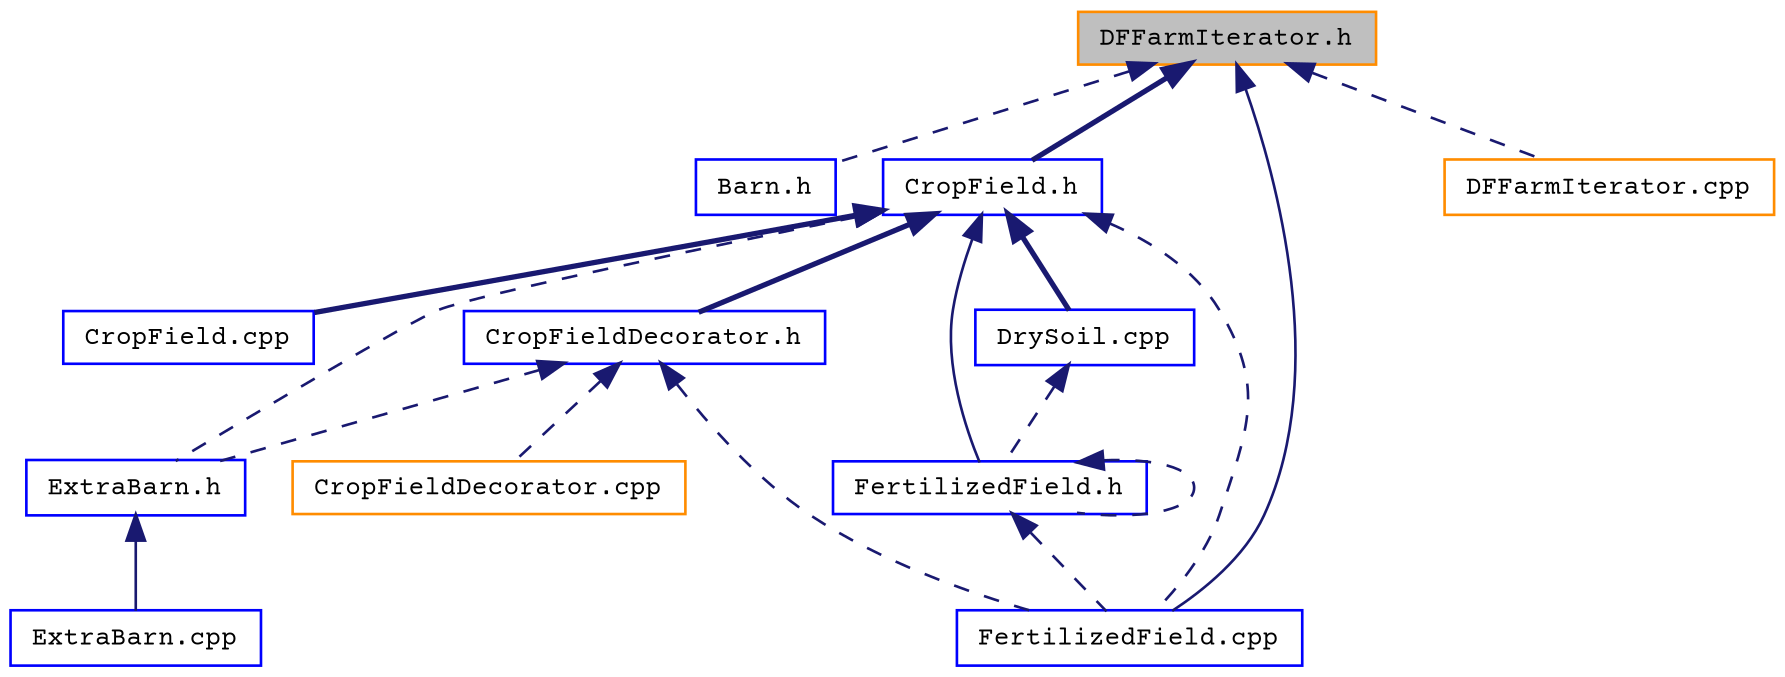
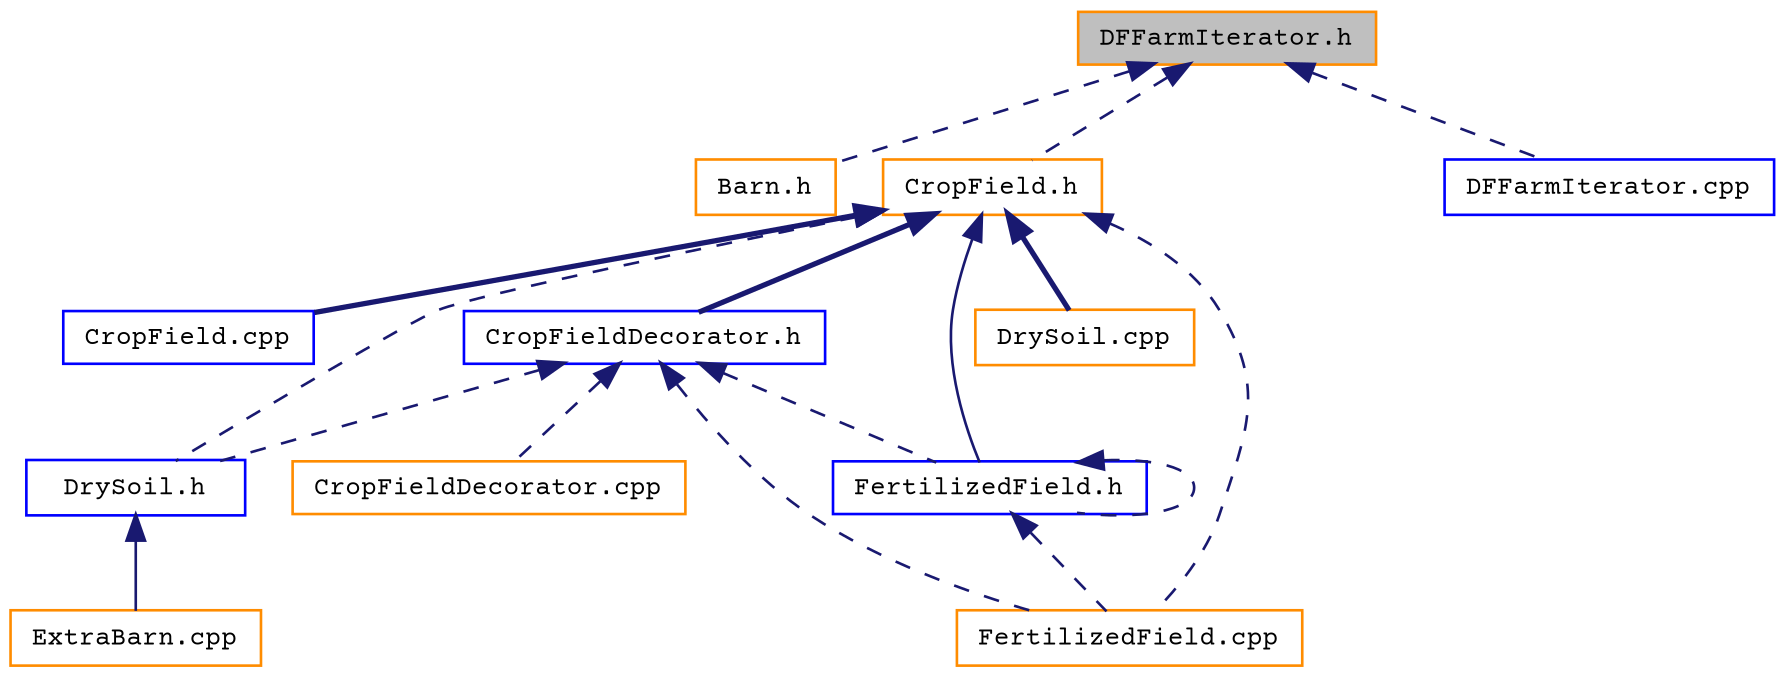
(1100, 119) -> (1100, 119)
(766, 187) -> (766, 187)
(992, 187) -> (992, 187)
(1609, 187) -> (1609, 187)
(1085, 337) -> (1085, 337)
(1294, 368) -> none
(1030, 424) -> (830, 418)
(136, 488) -> (136, 488)
(136, 638) -> (136, 638)
(1130, 638) -> (1130, 638)
